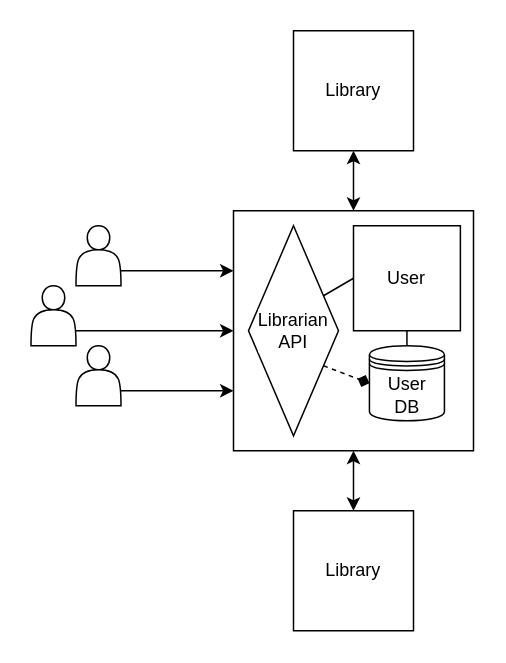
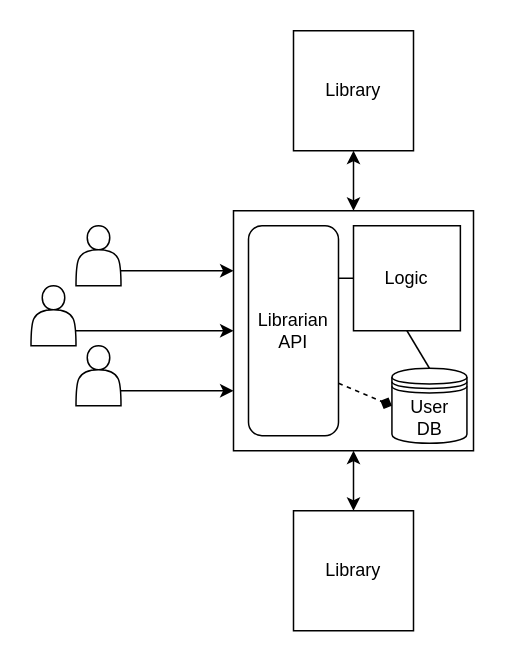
(407, 278) -> (407, 278)
(293, 331) -> (293, 331)
(407, 383) -> (429, 406)
